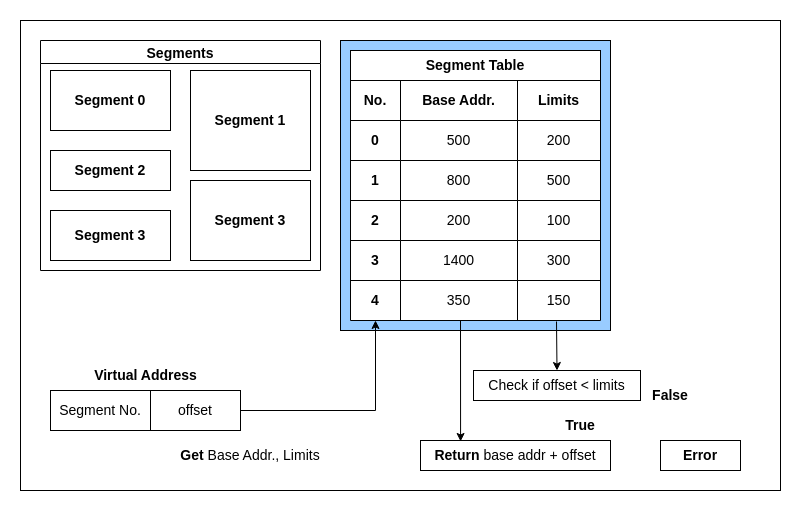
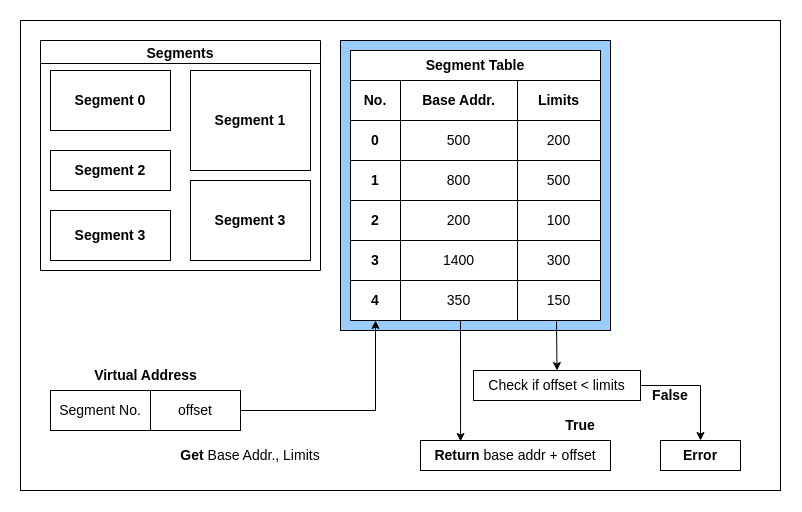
none -> (695, 386)
